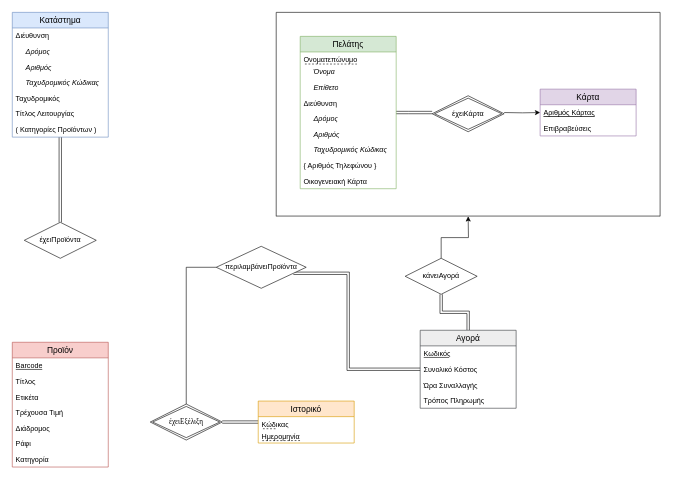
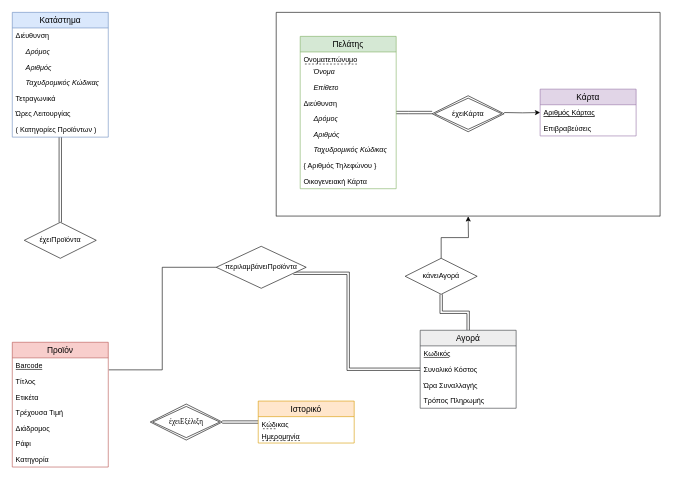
(40, 98) -> (38, 98)
(51, 114) -> (47, 114)
(186, 335) -> (162, 332)
